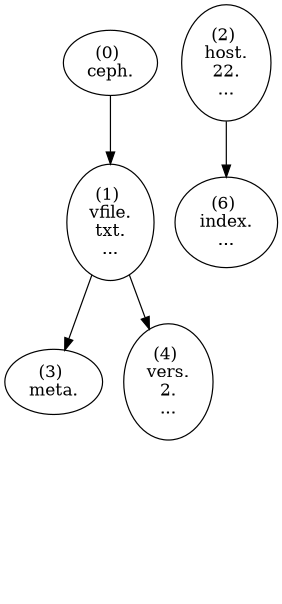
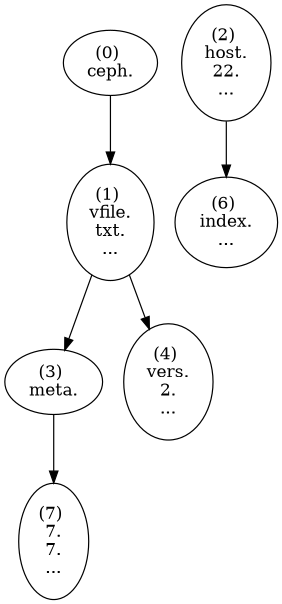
none -> (54, 541)
